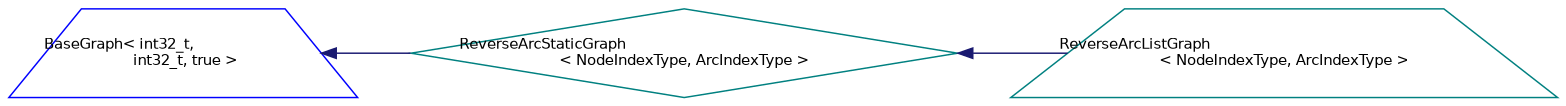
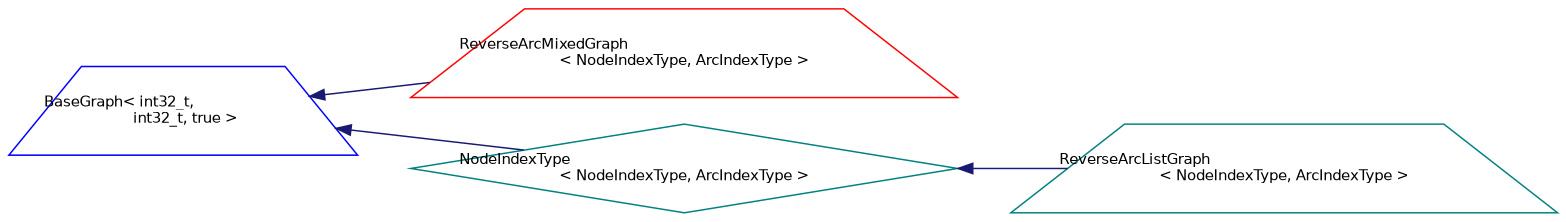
(684, 53) -> (684, 168)
none -> (684, 53)
